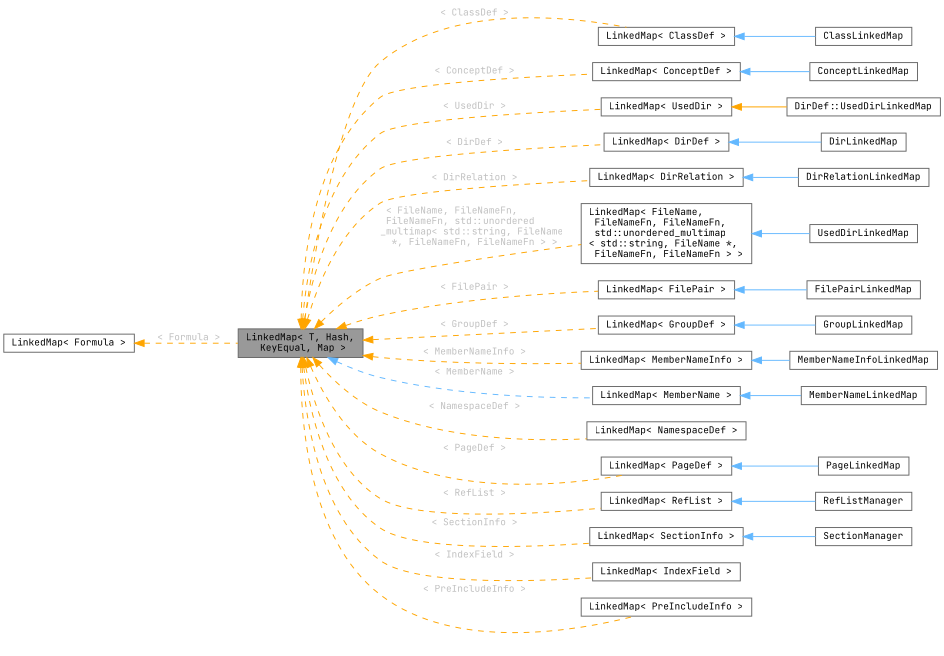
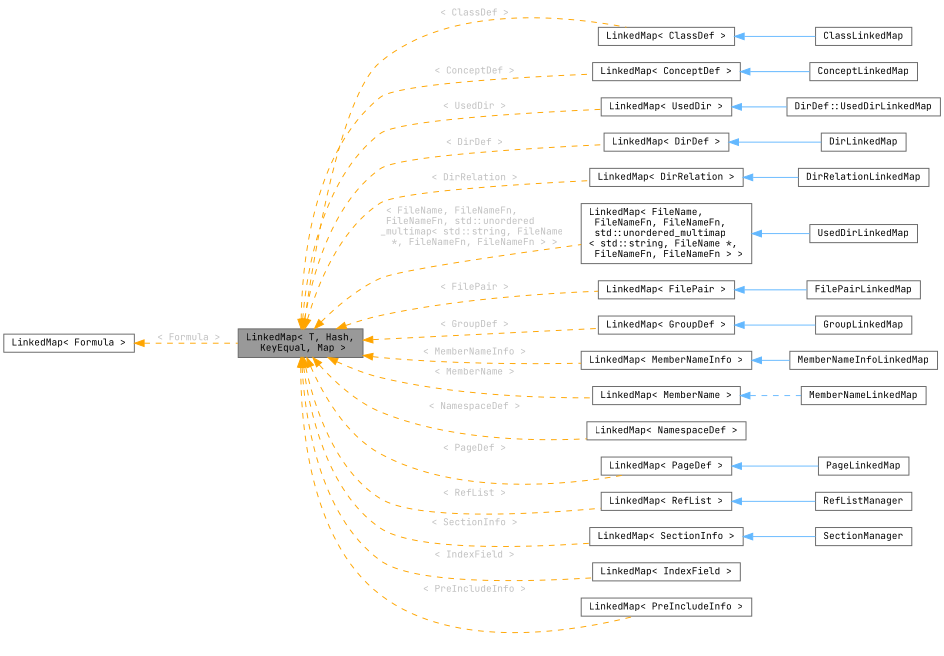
(764, 107) -> (764, 107)
(463, 391) -> (463, 391)
(776, 396) -> (776, 396)
